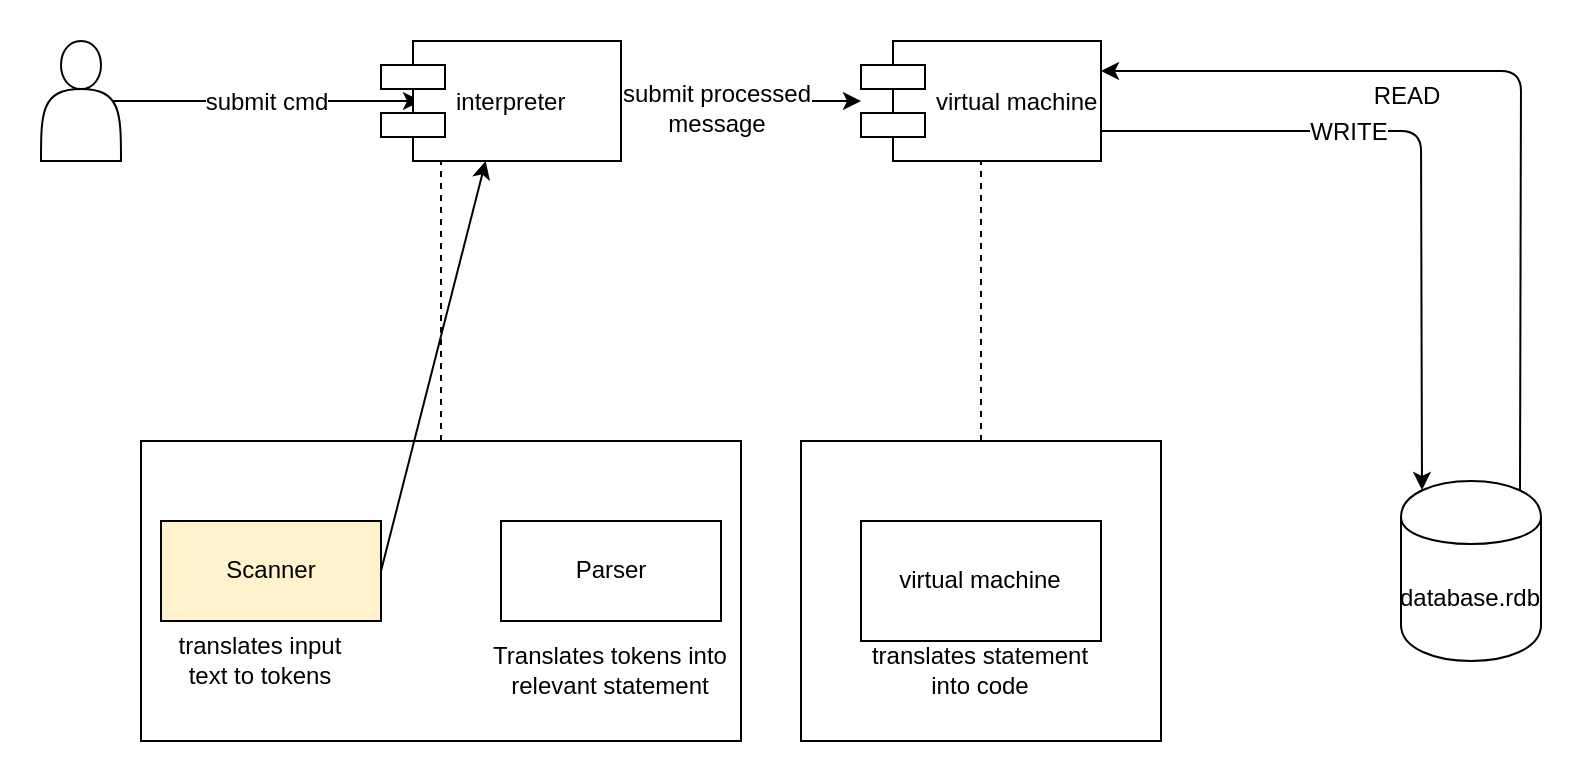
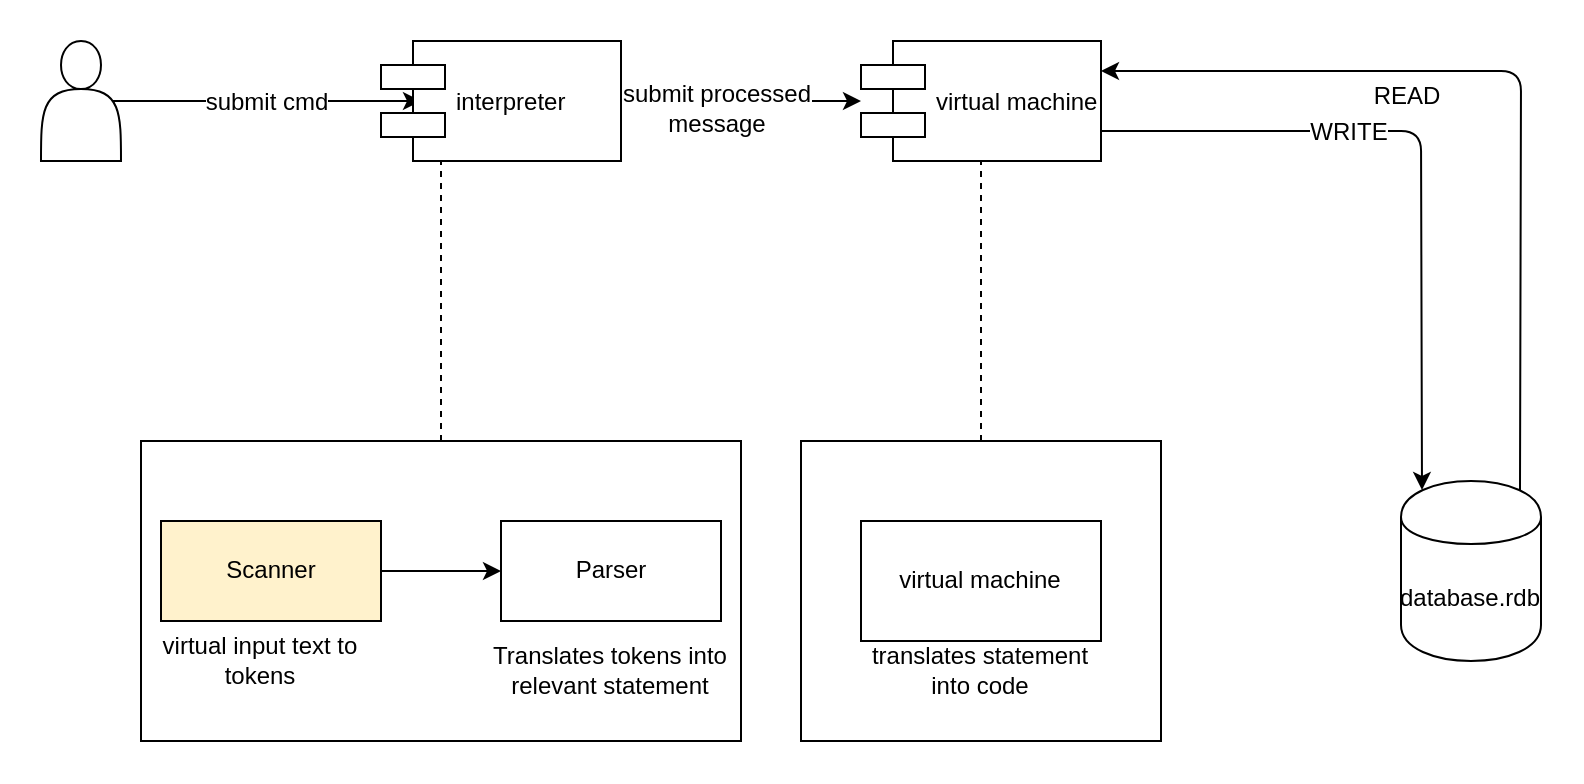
(409, 460) -> (434, 571)
(261, 661) -> (261, 661)
